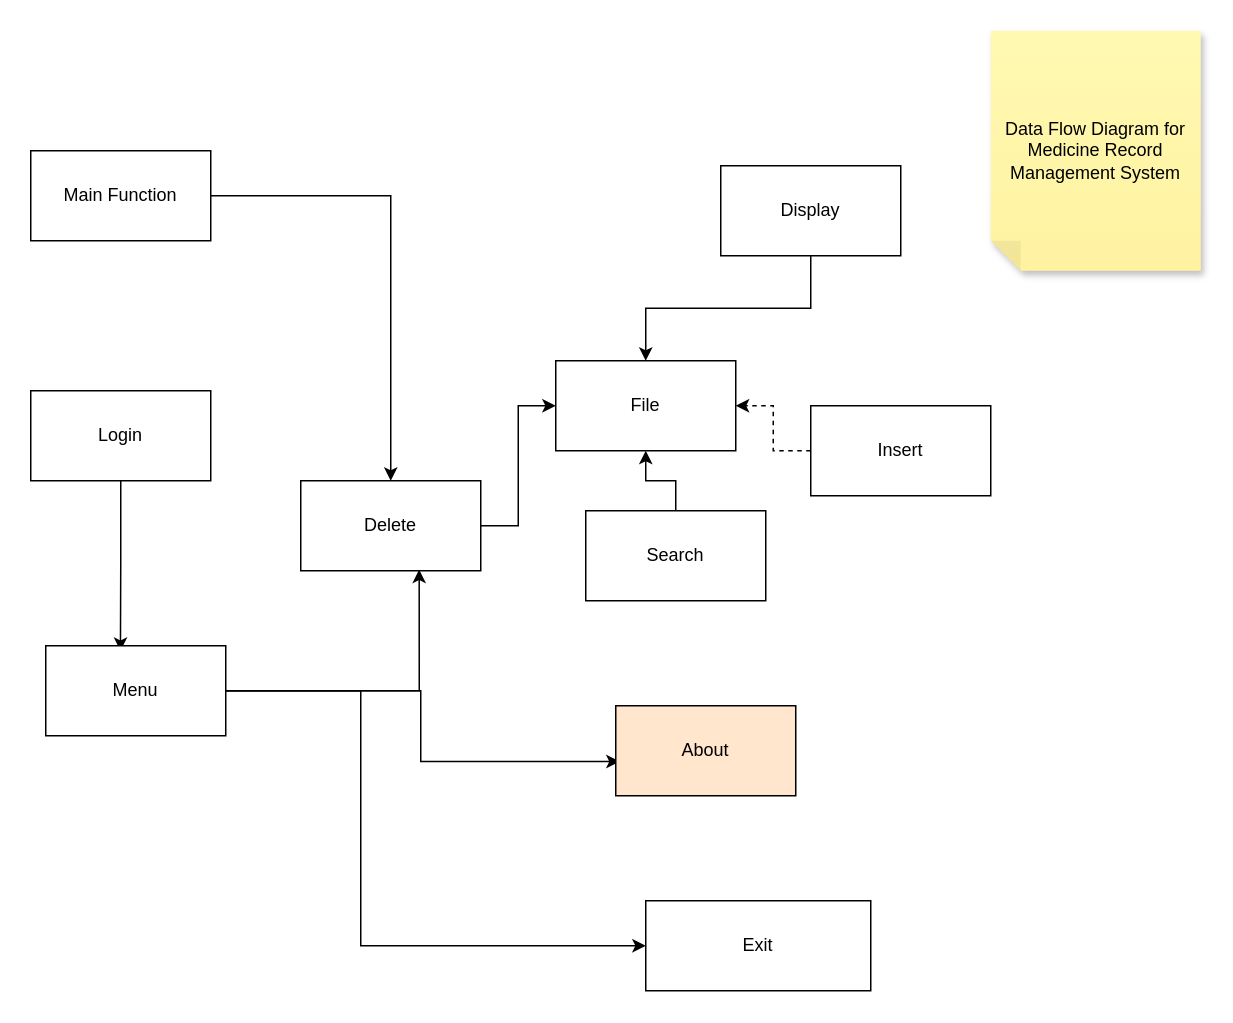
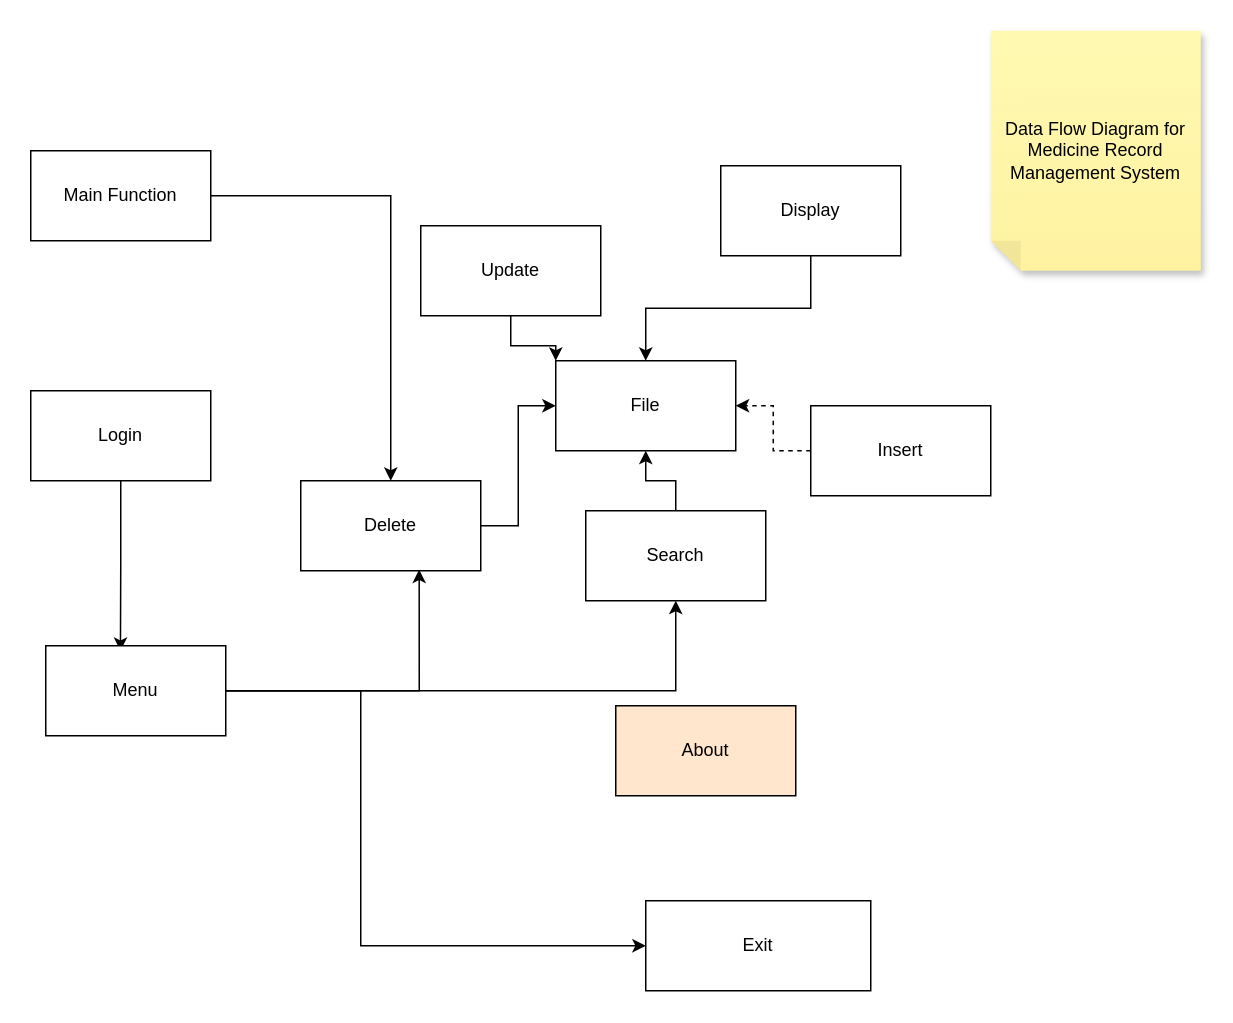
none -> (511, 271)
none -> (521, 346)
(480, 762) -> (588, 691)
